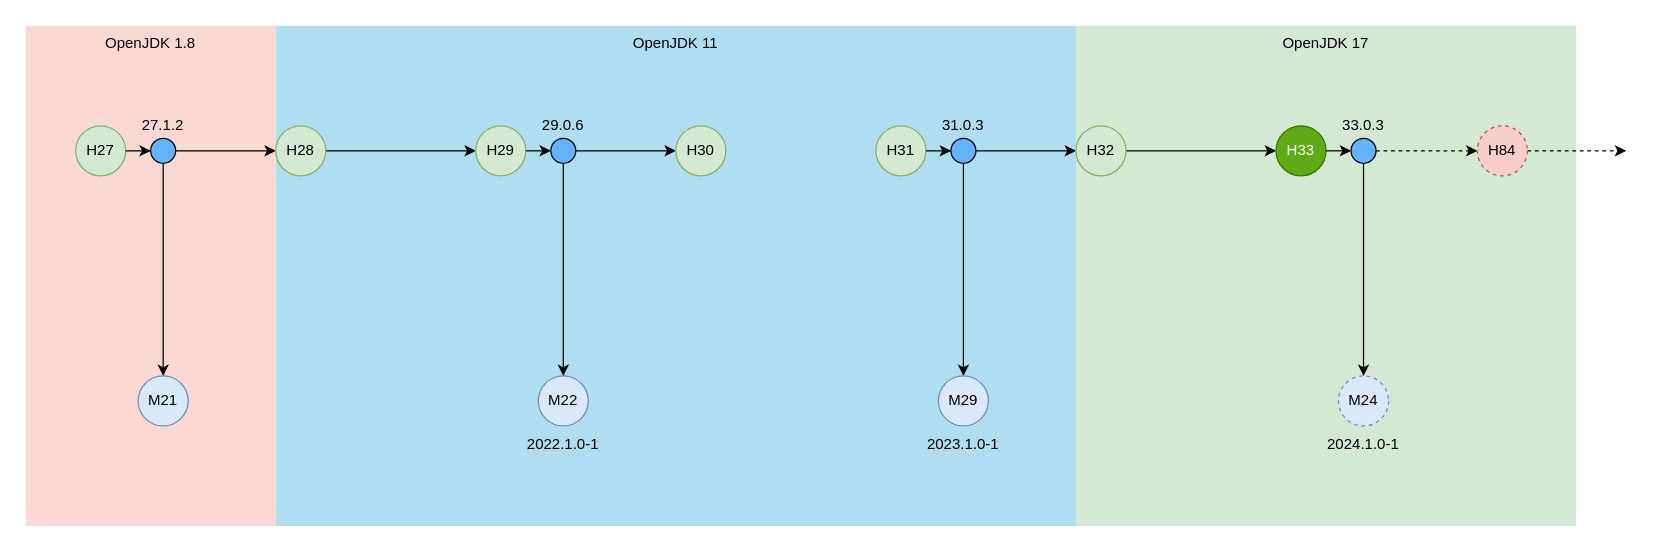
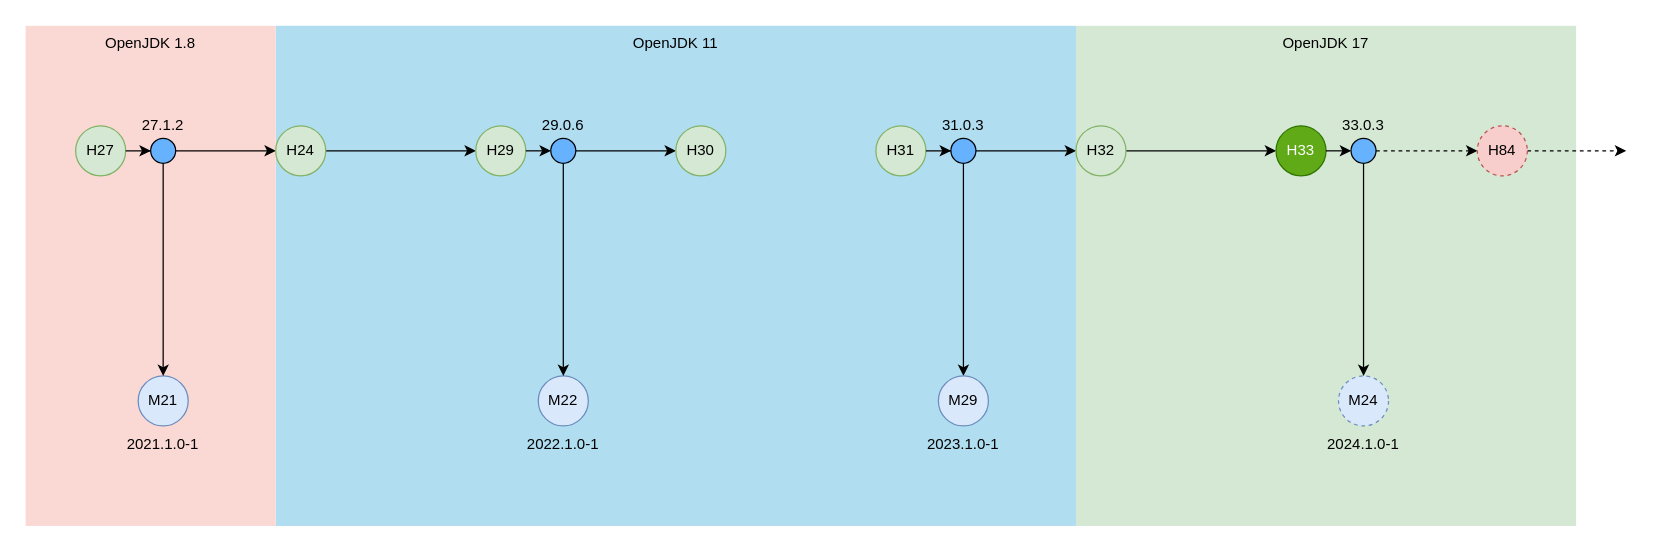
(301, 151) -> (301, 151)
none -> (163, 444)
